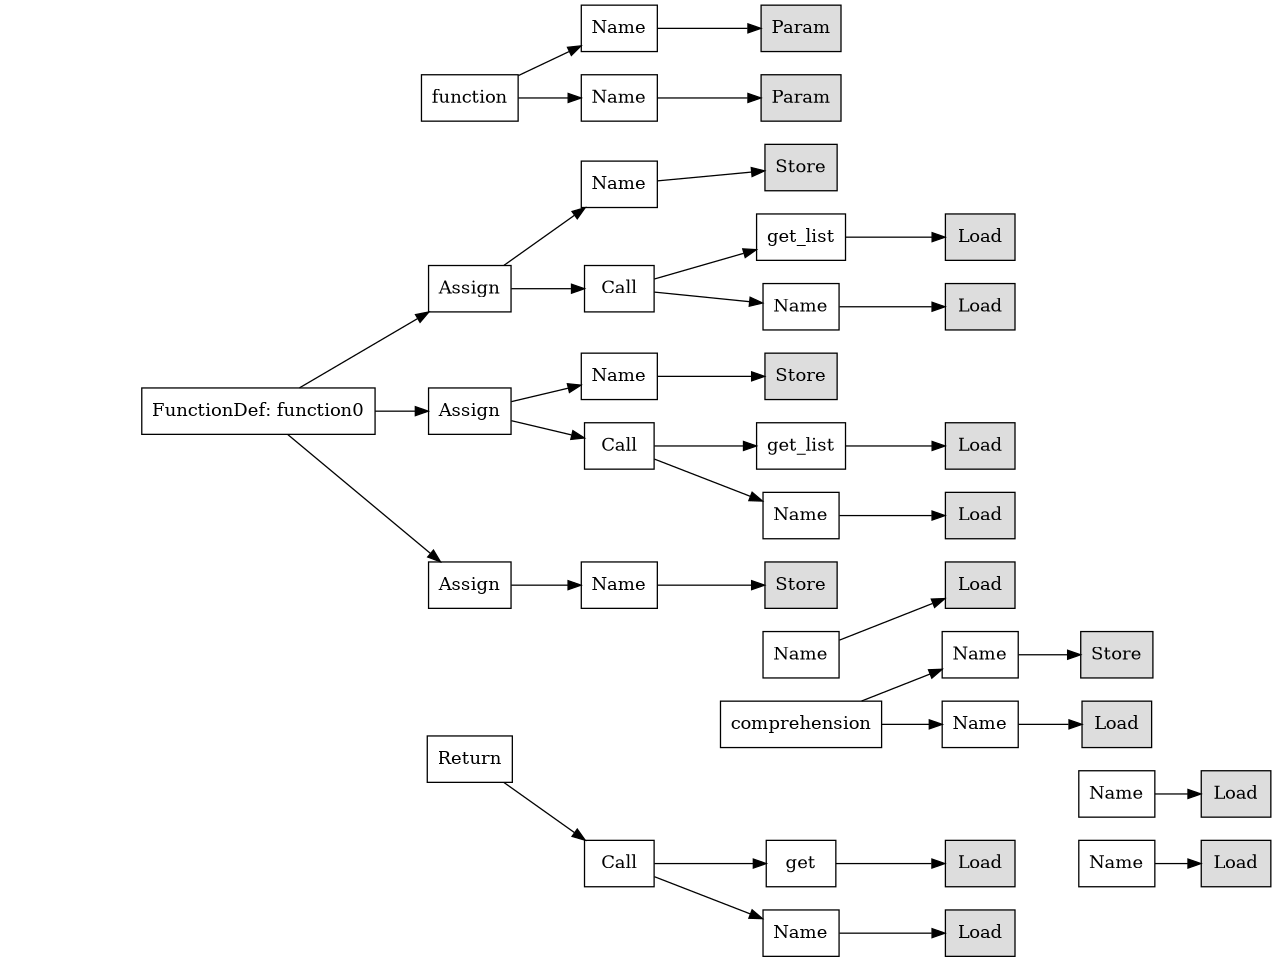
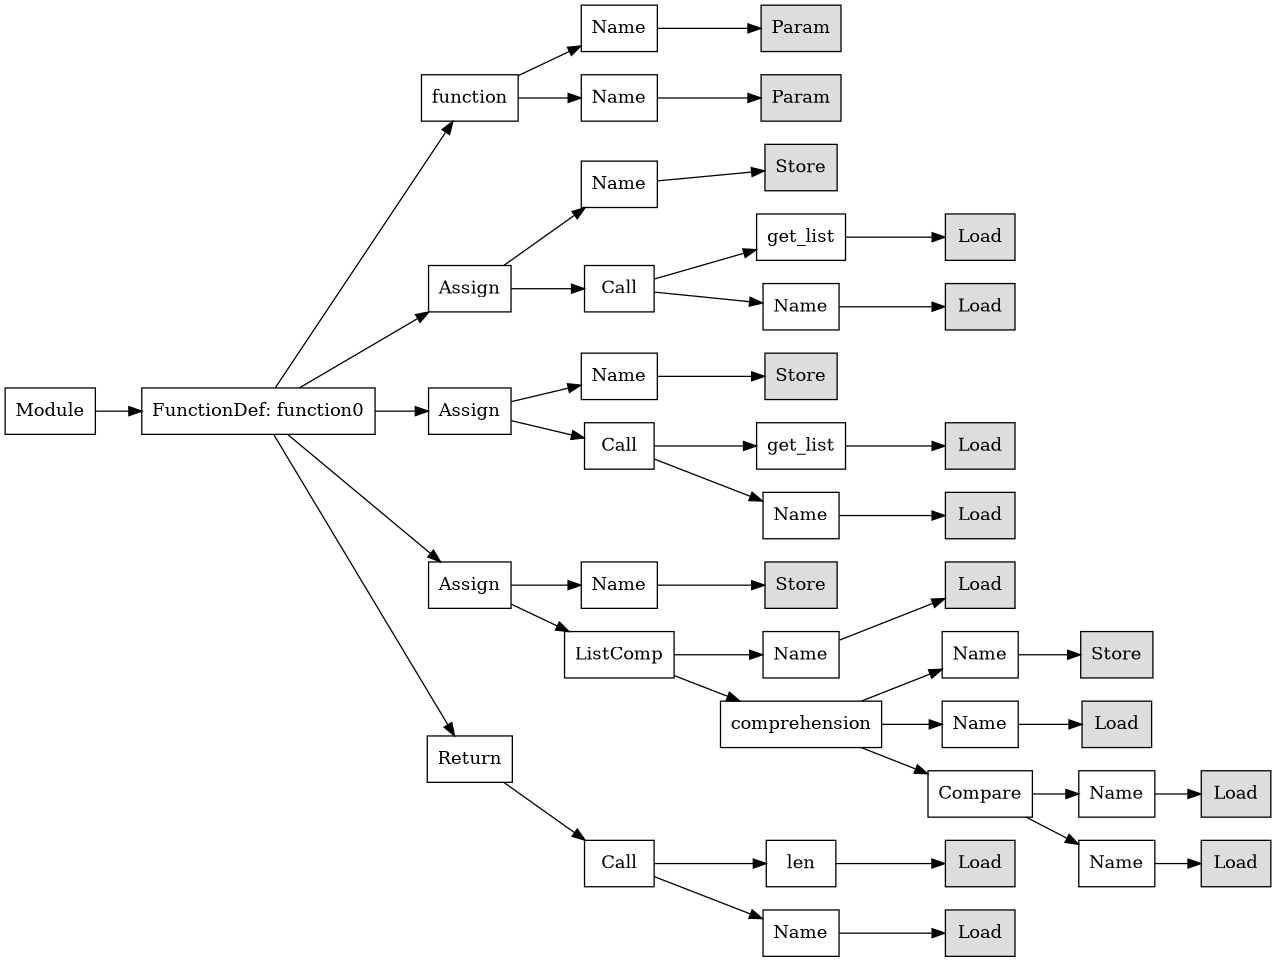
none -> (360, 260)
none -> (50, 411)
none -> (361, 580)
none -> (619, 655)
none -> (980, 794)
(801, 864) -> (801, 864)
